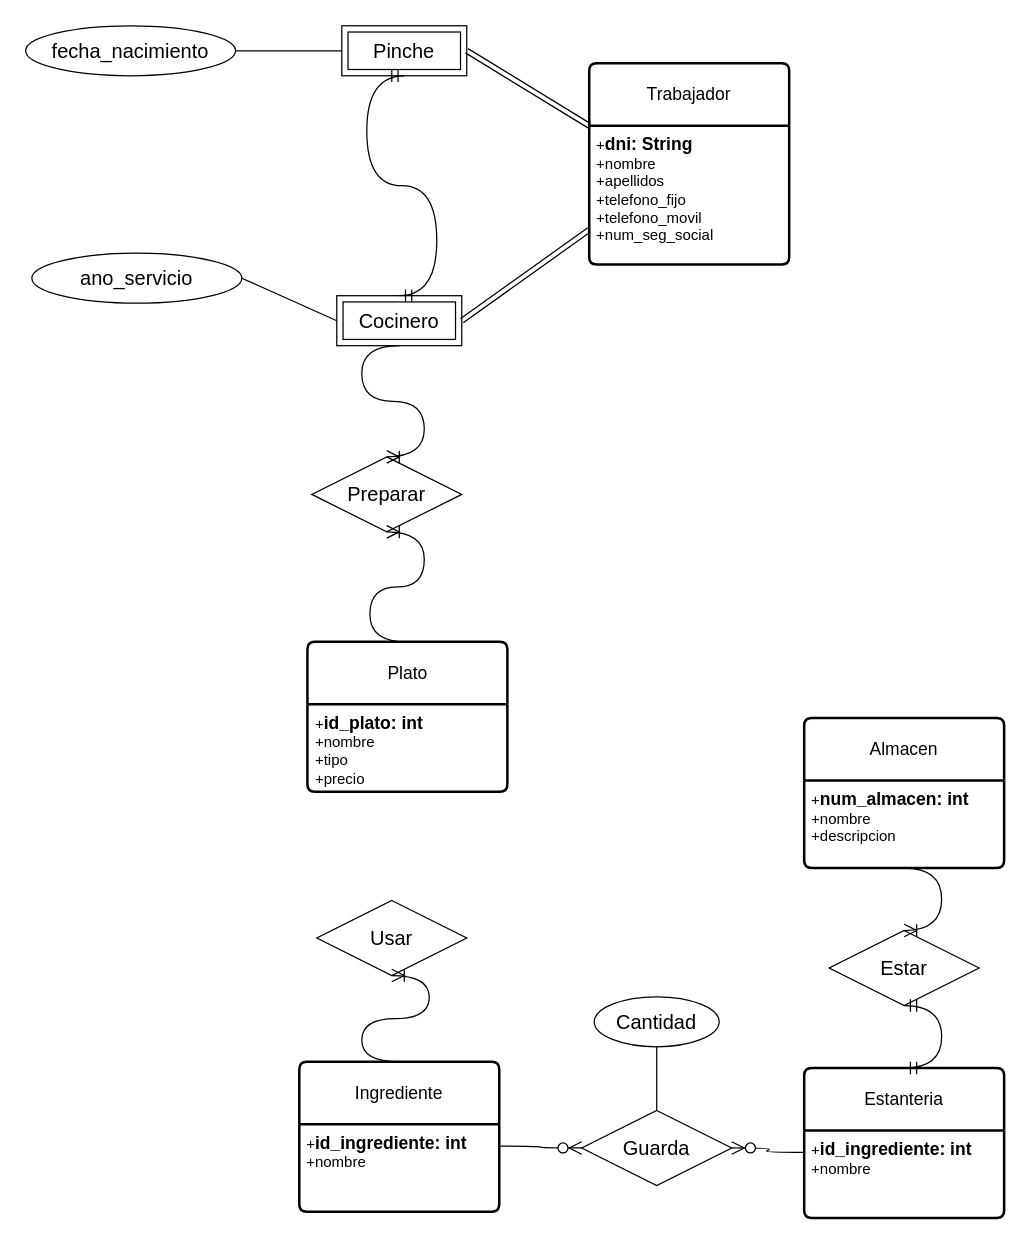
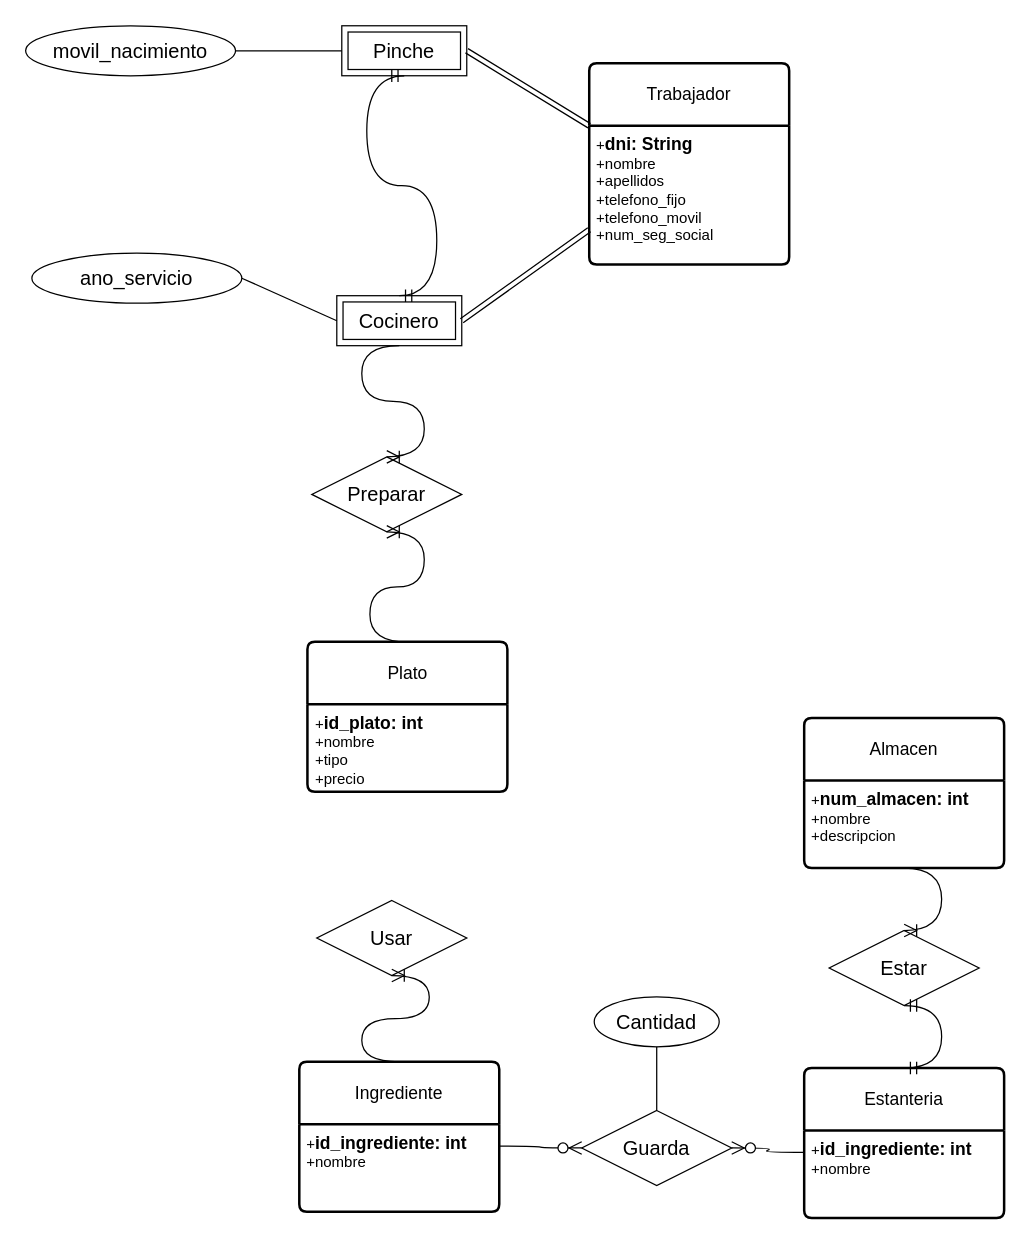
(131, 51) -> (131, 51)
